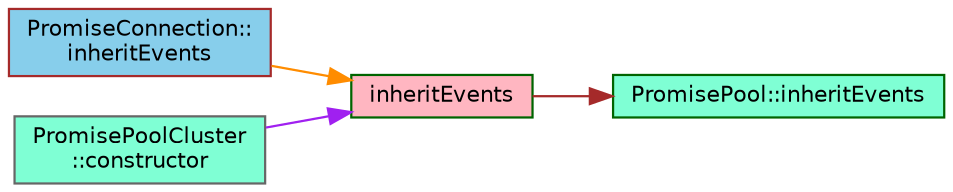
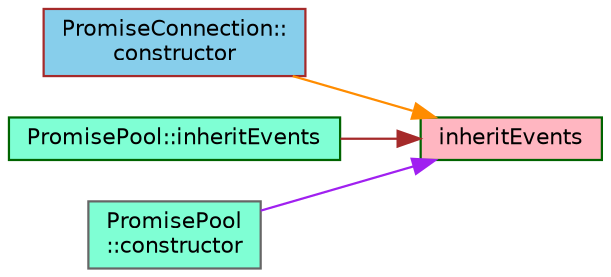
(140, 43) -> (175, 43)
(561, 96) -> (369, 139)
(140, 150) -> (175, 235)
